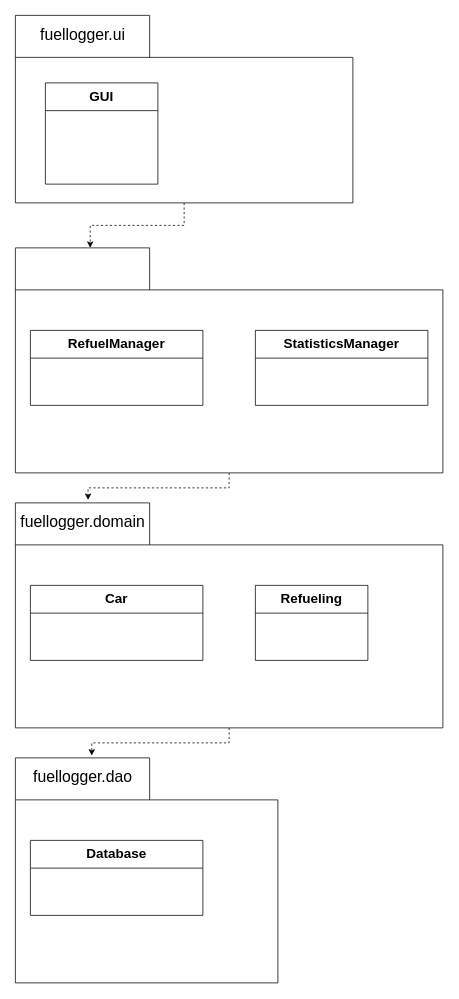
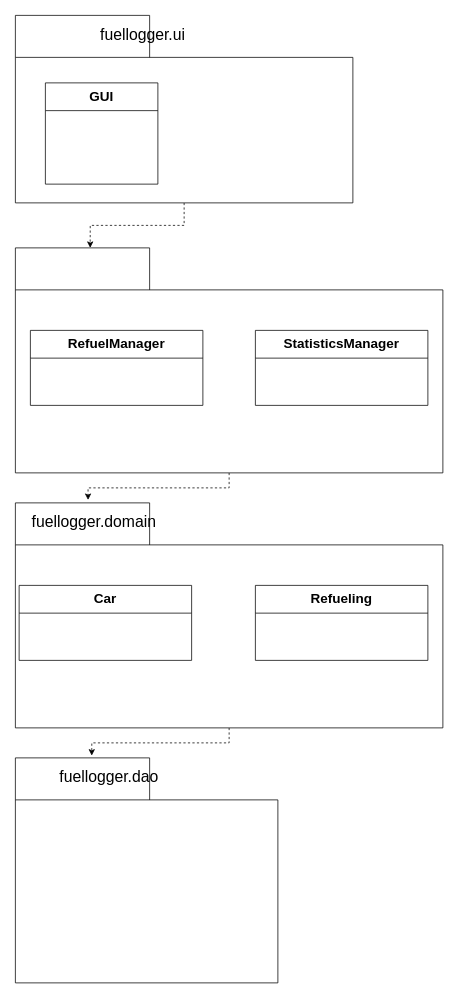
(83, 34) -> (143, 34)
(83, 522) -> (94, 522)
(117, 623) -> (105, 623)
(312, 623) -> (342, 623)
(83, 777) -> (109, 777)
(117, 878) -> none
